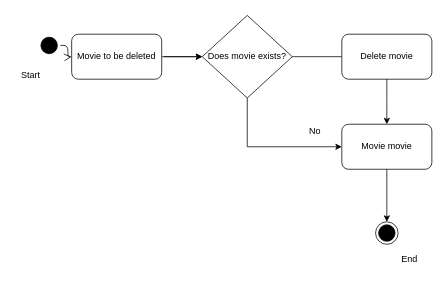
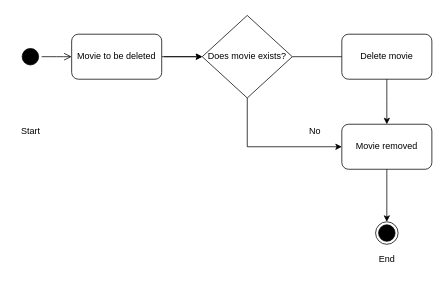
(49, 45) -> (30, 57)
(30, 75) -> (30, 132)
(387, 147) -> (387, 147)
(409, 259) -> (387, 259)
